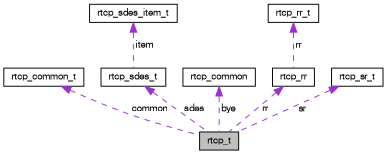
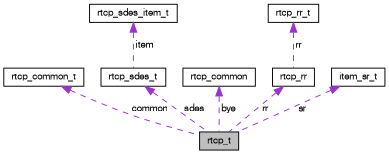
(357, 77) -> (358, 77)
